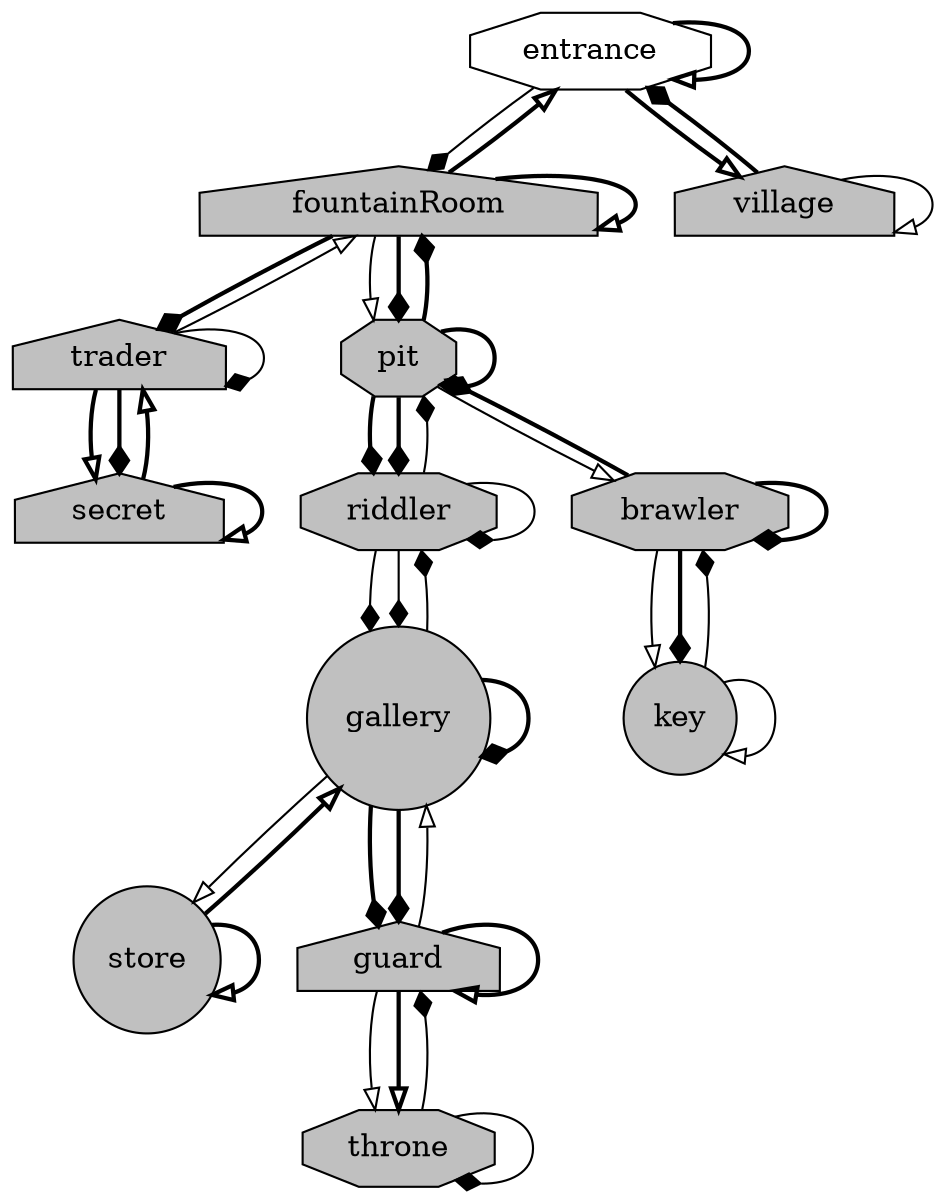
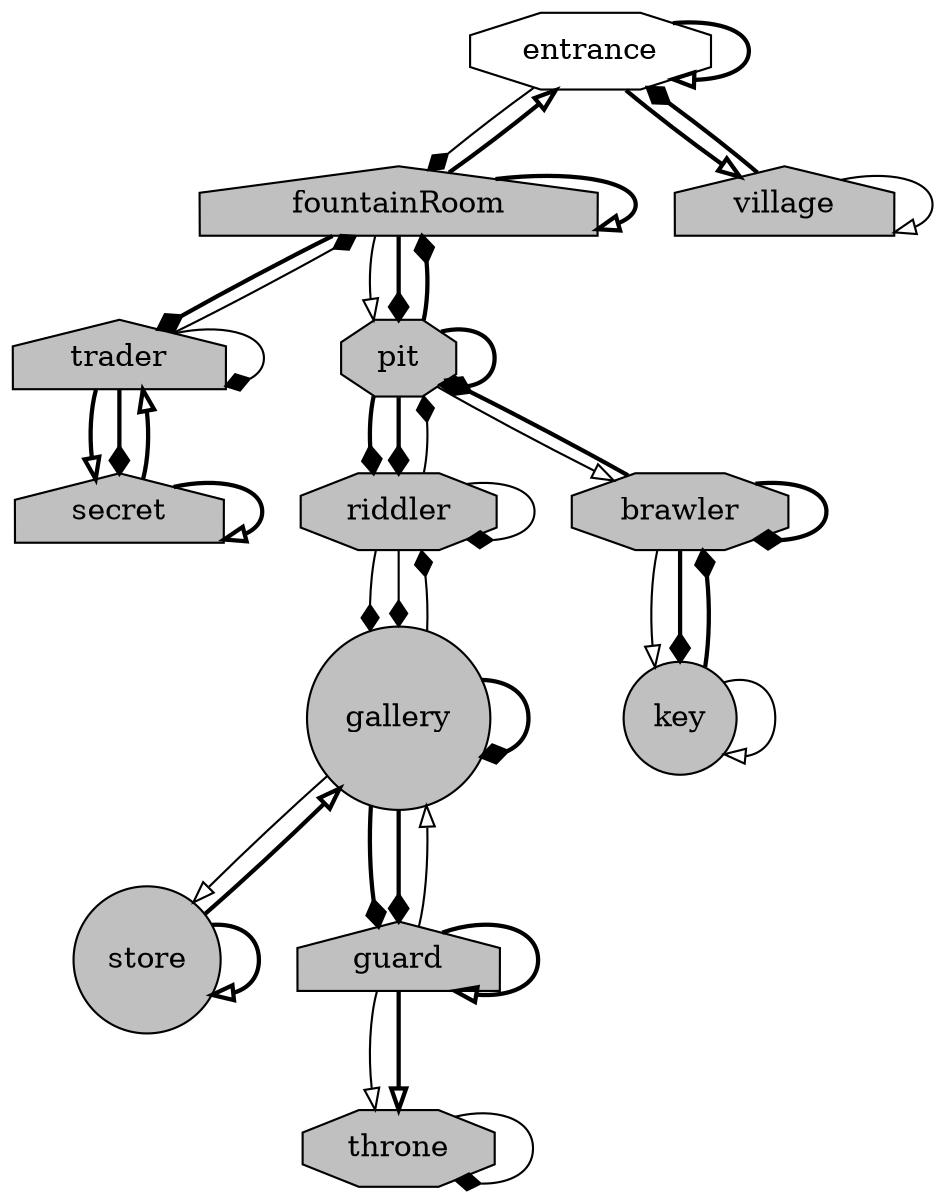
(256, 291) -> (256, 291)
(709, 622) -> (709, 622)
(427, 1064) -> none
